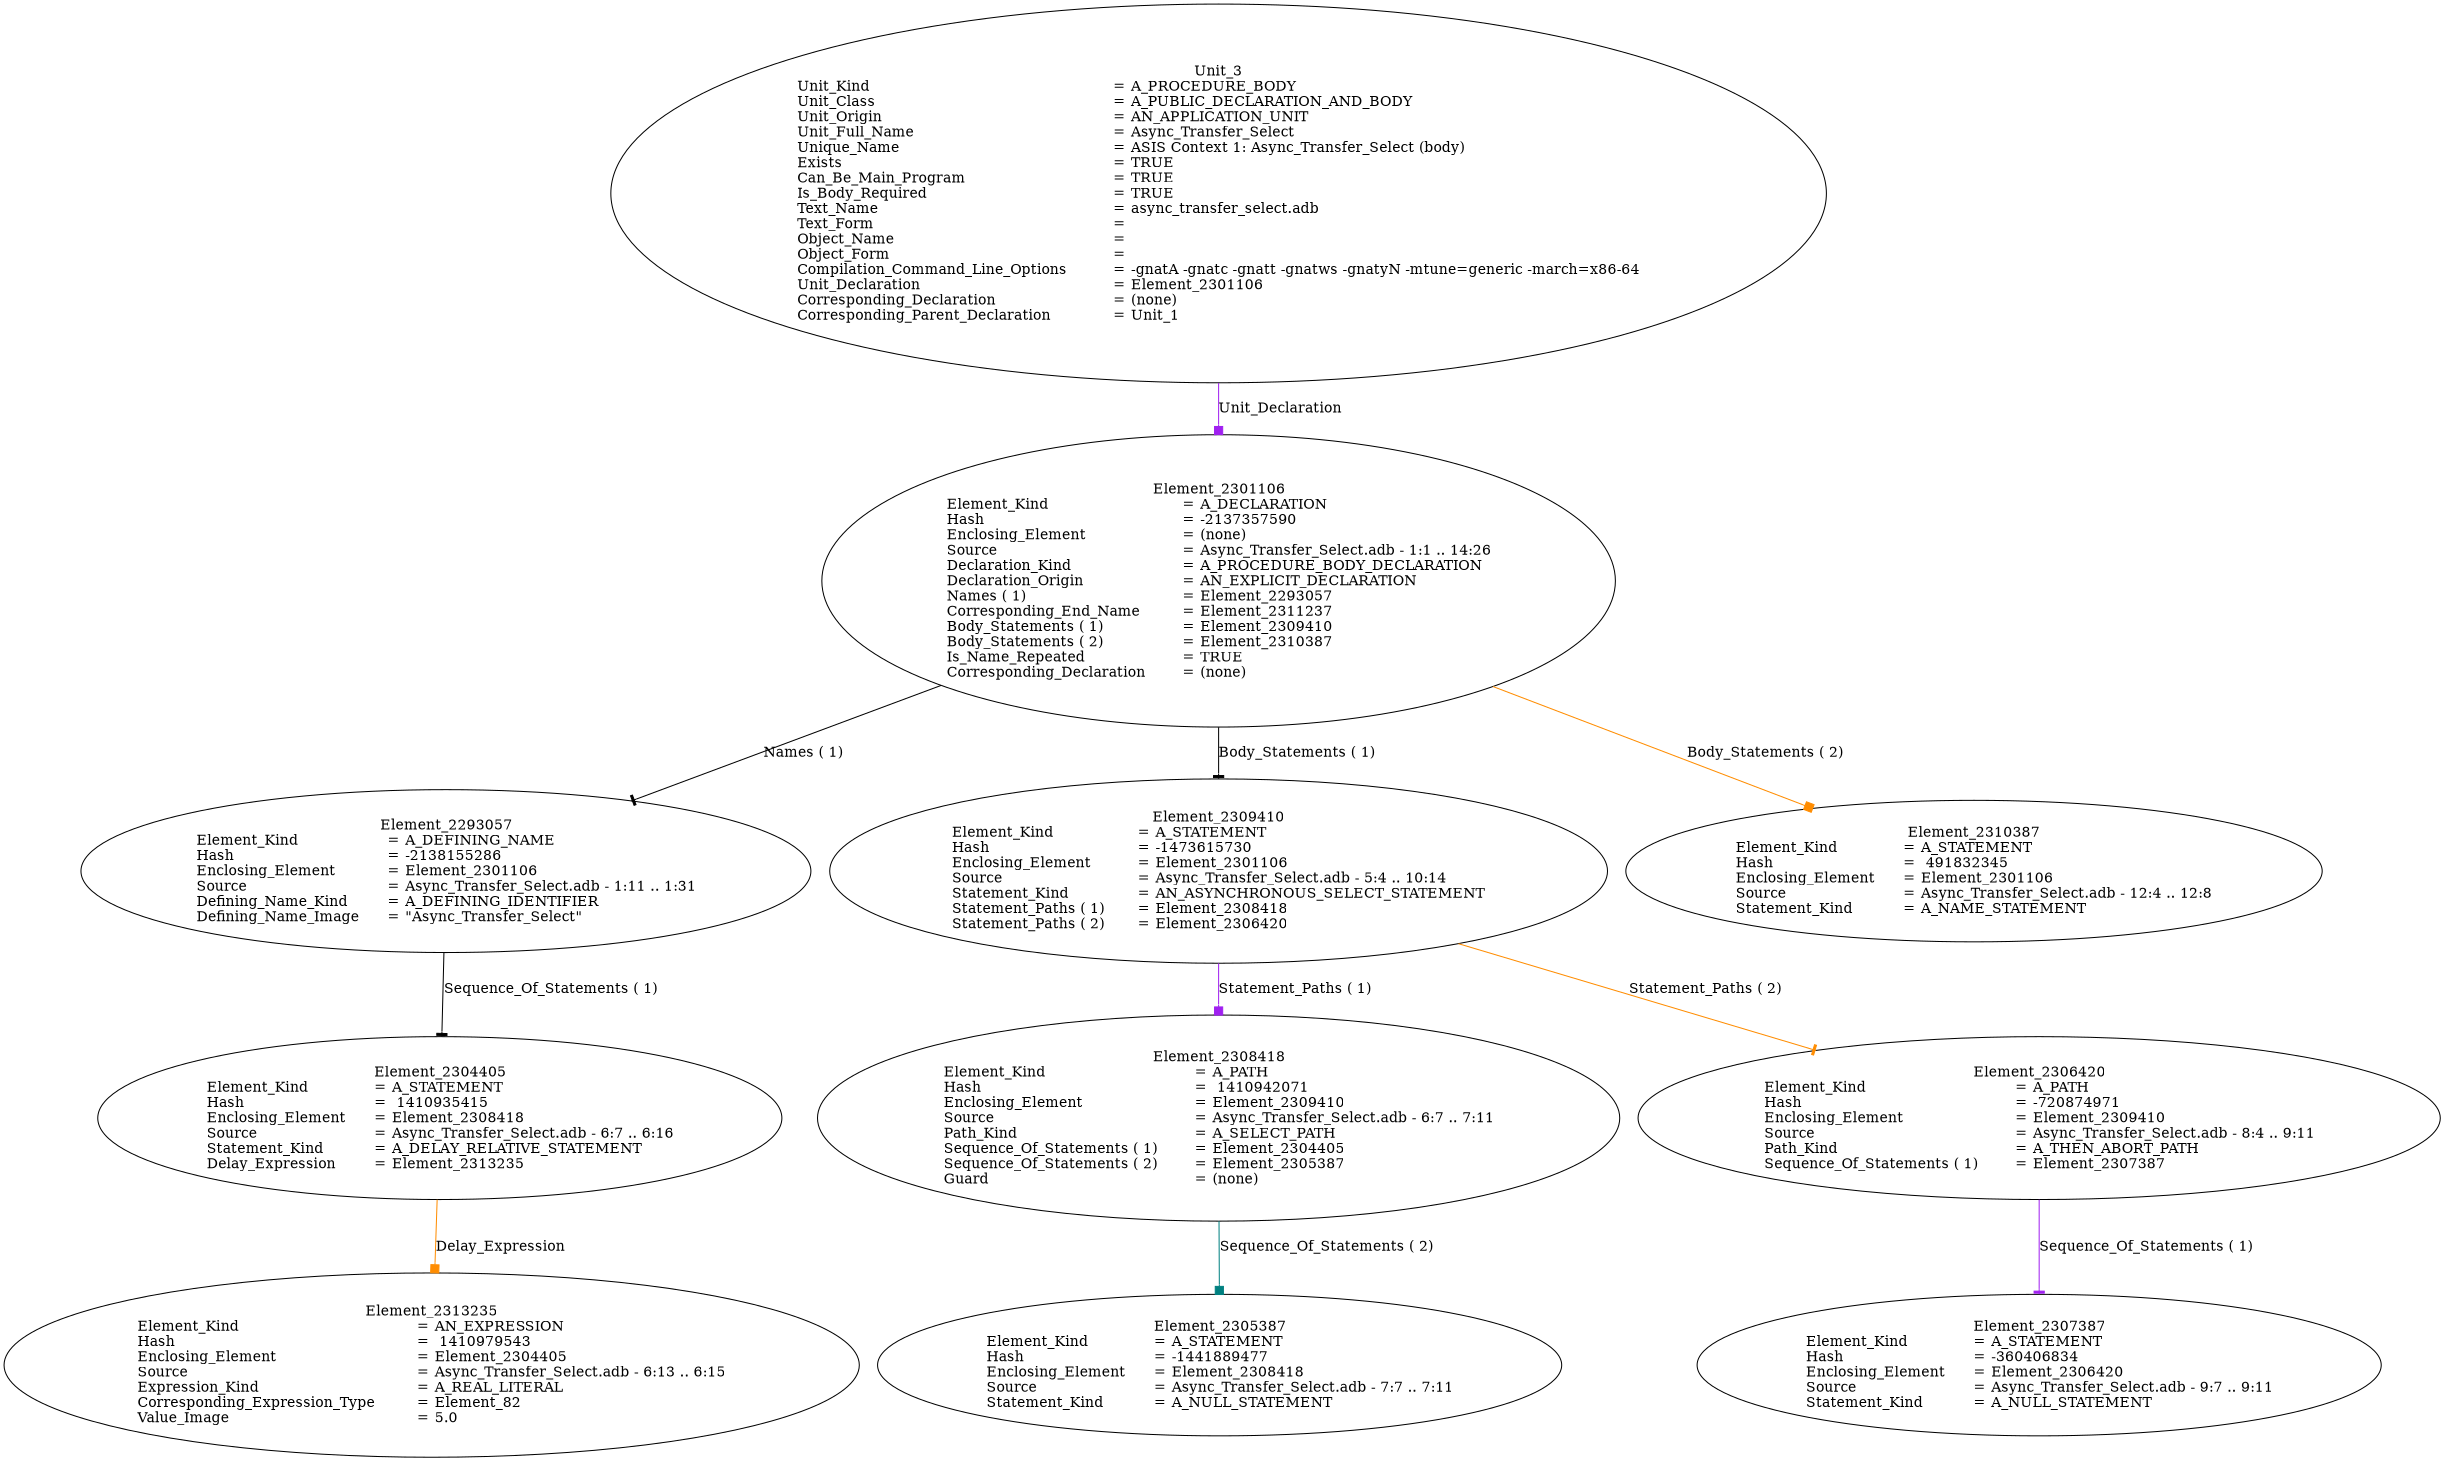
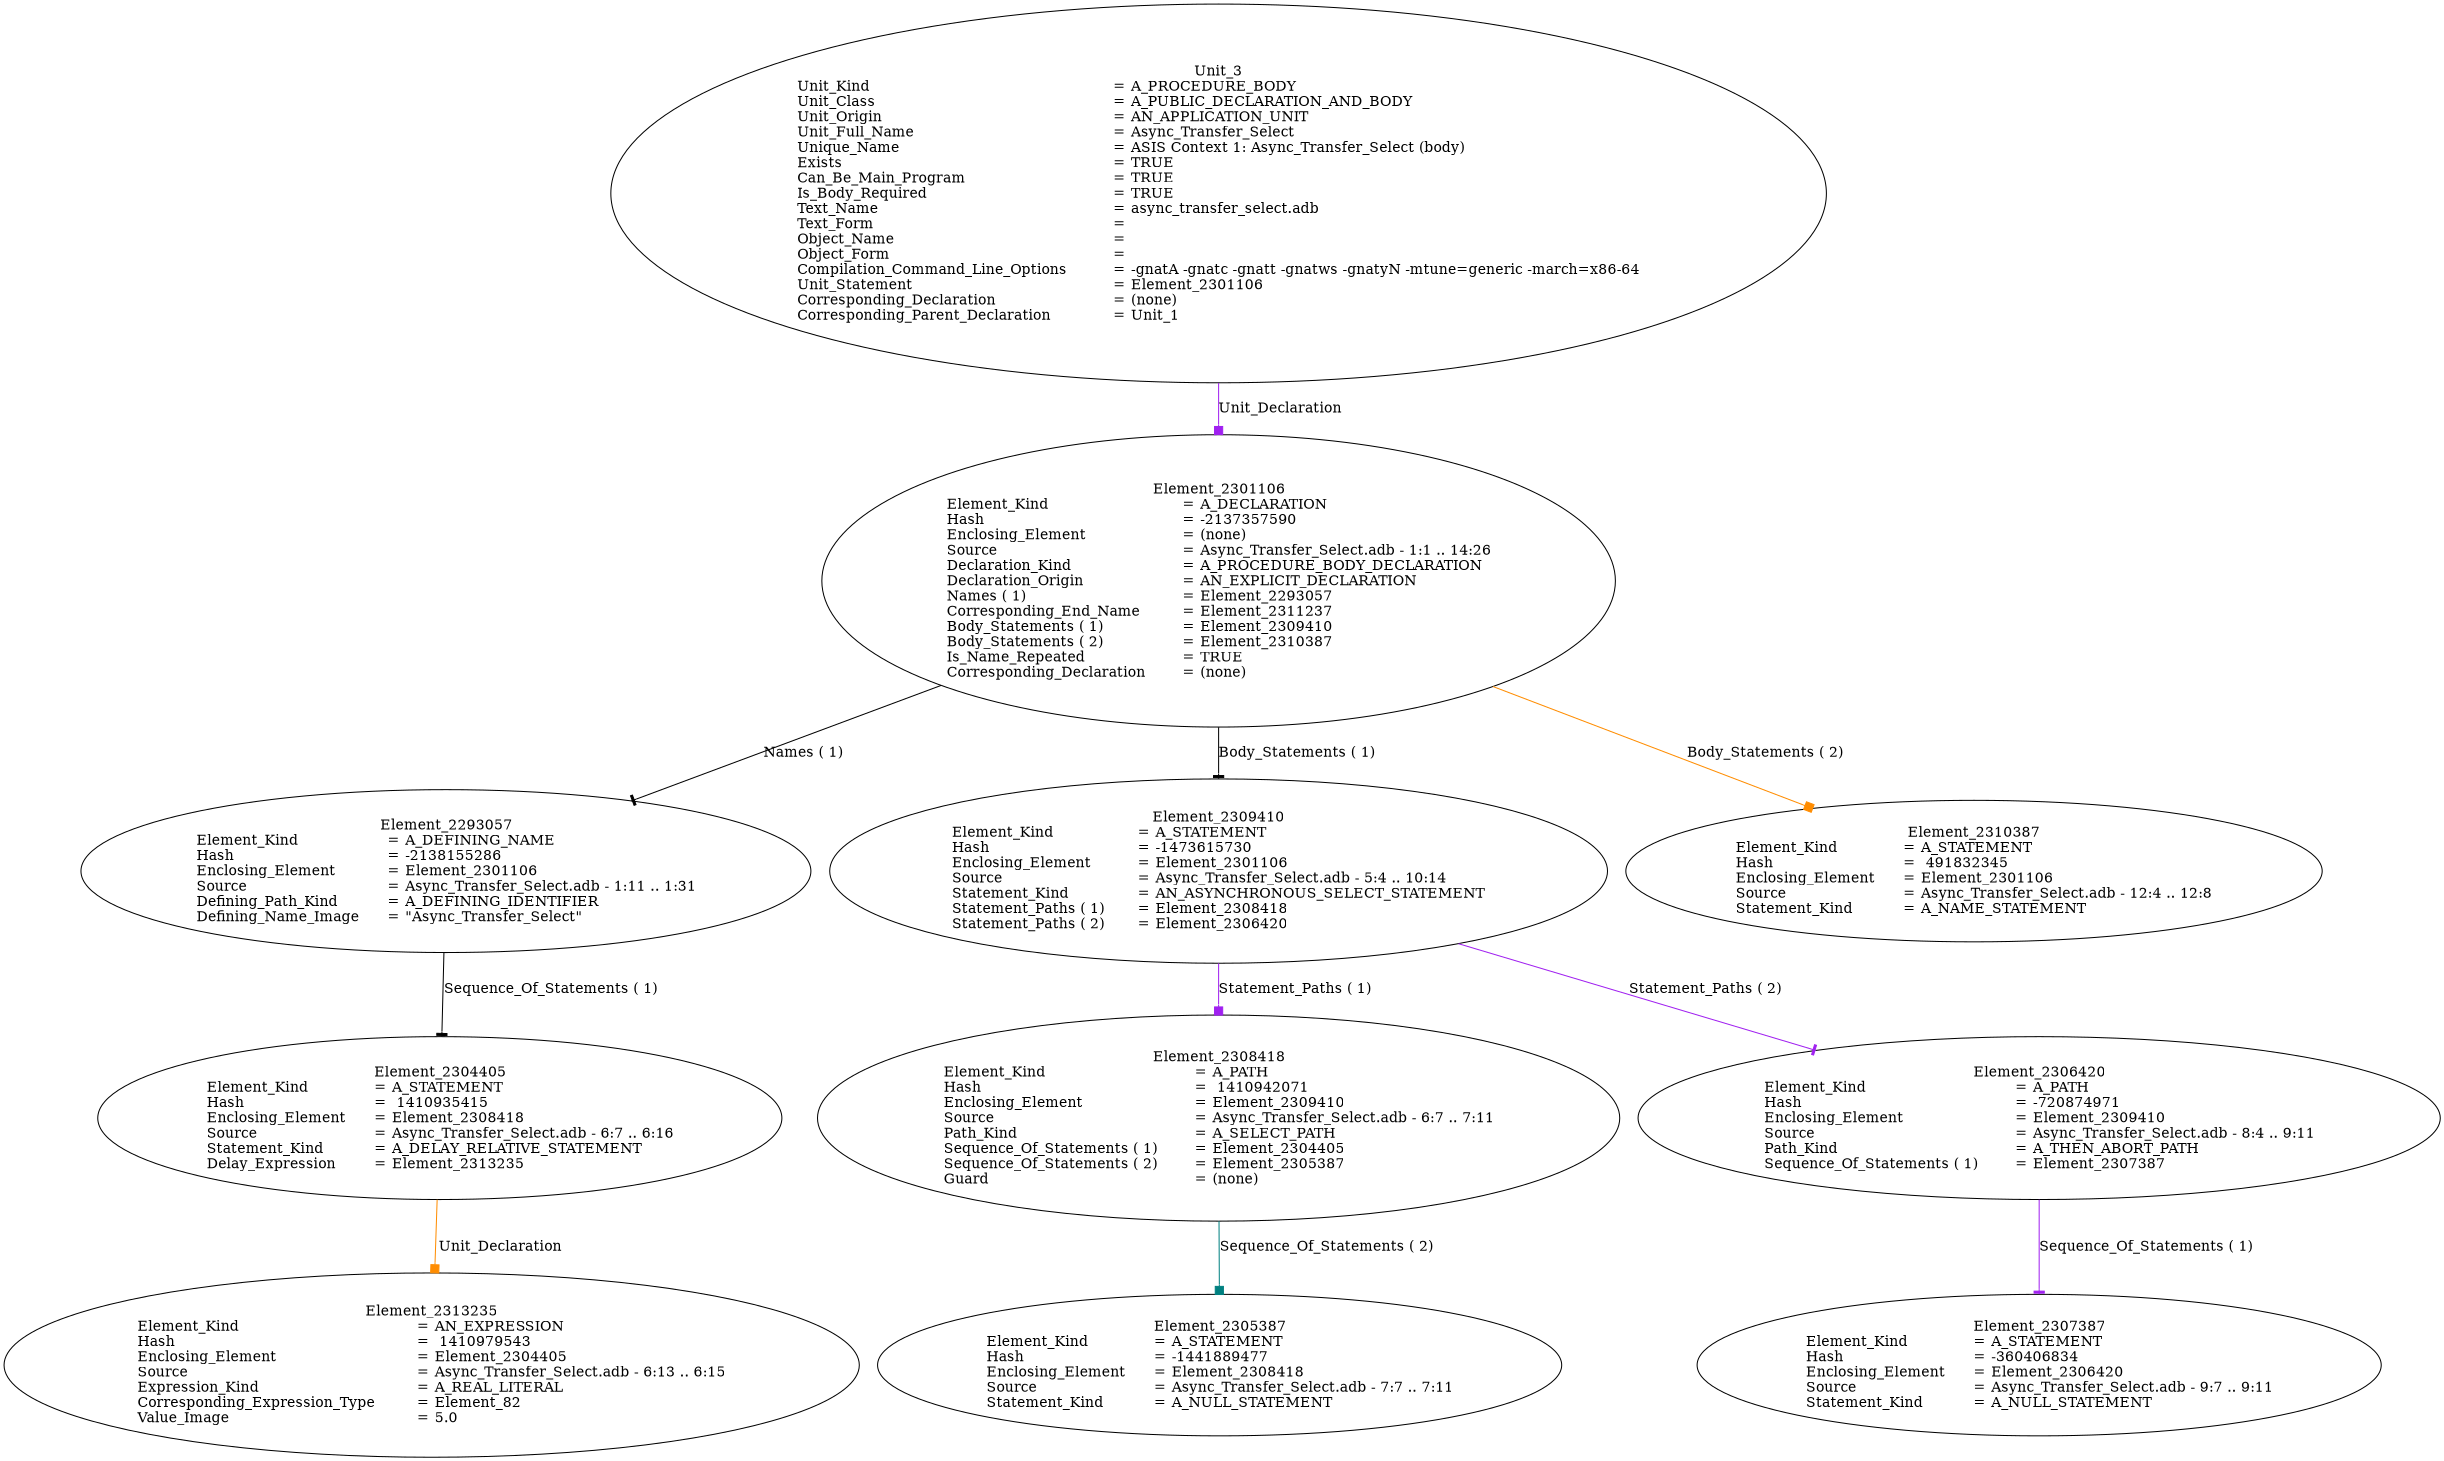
(870, 285) -> (866, 285)
(284, 902) -> (279, 902)
(1635, 996) -> (1635, 996)
(500, 1247) -> (500, 1247)
